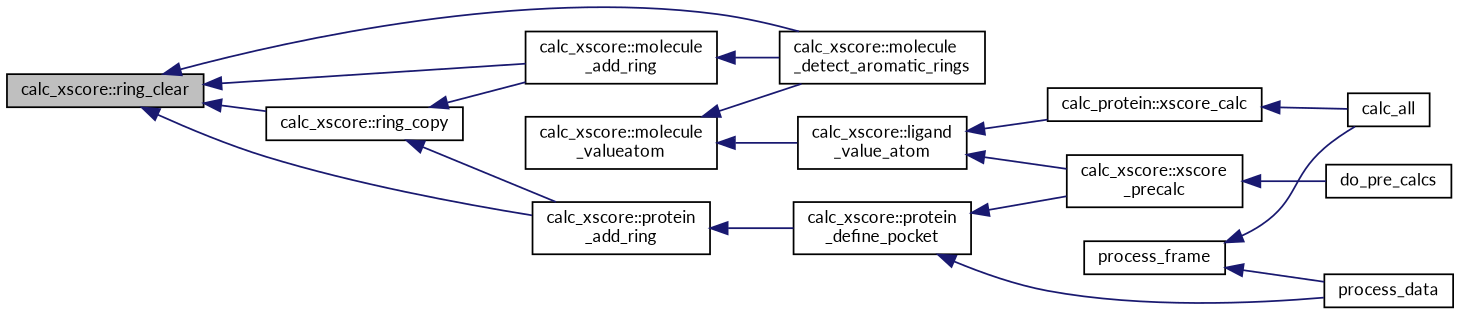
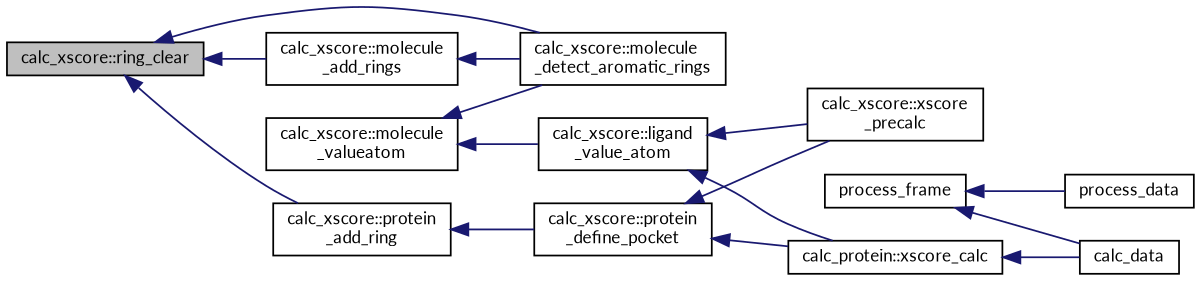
(621, 58) -> (362, 59)
(1389, 110) -> (1129, 257)
(365, 124) -> none
(1389, 181) -> none
(1136, 301) -> (759, 243)
